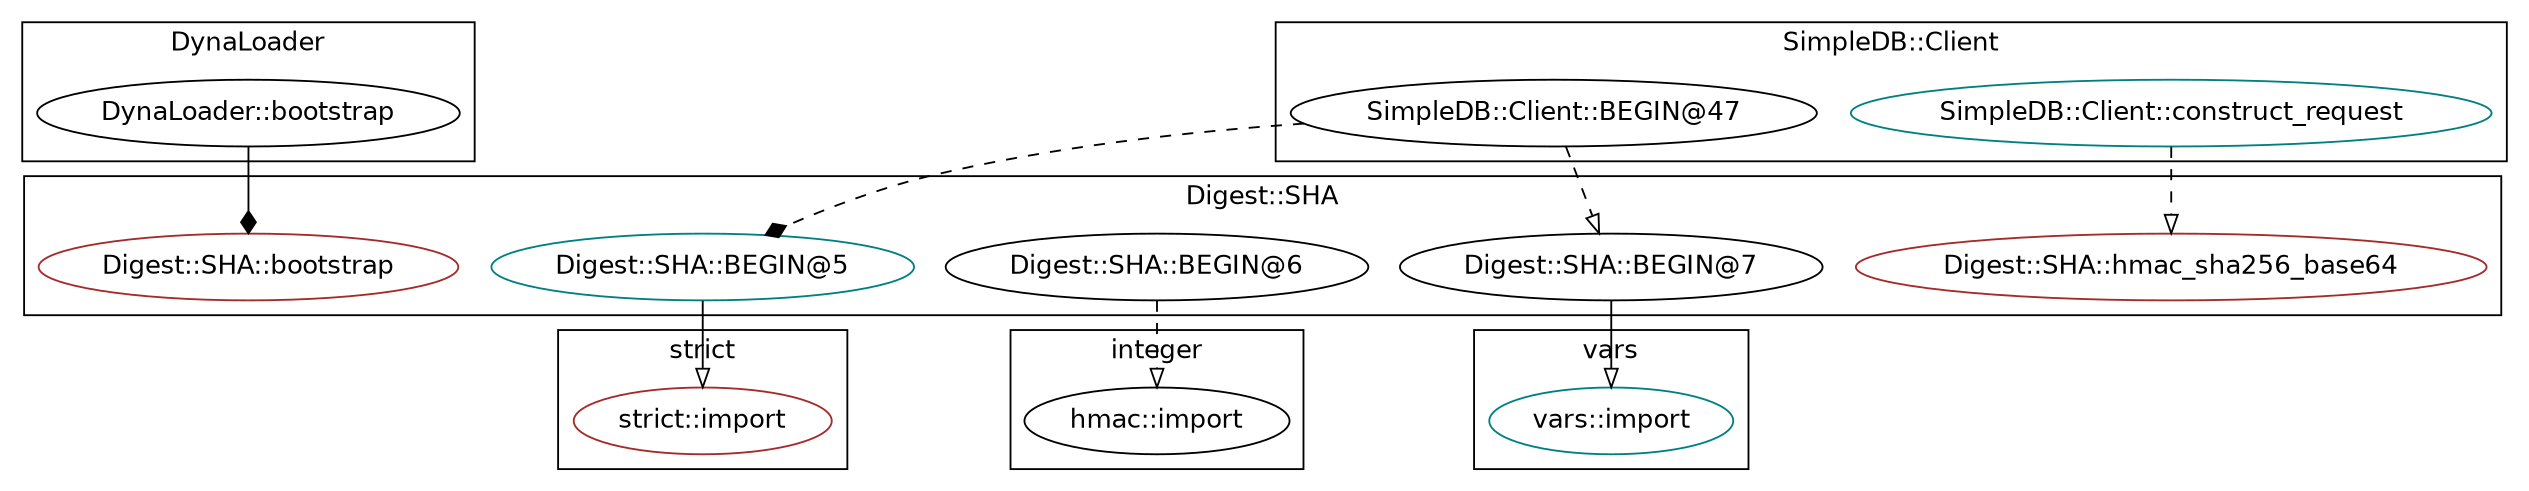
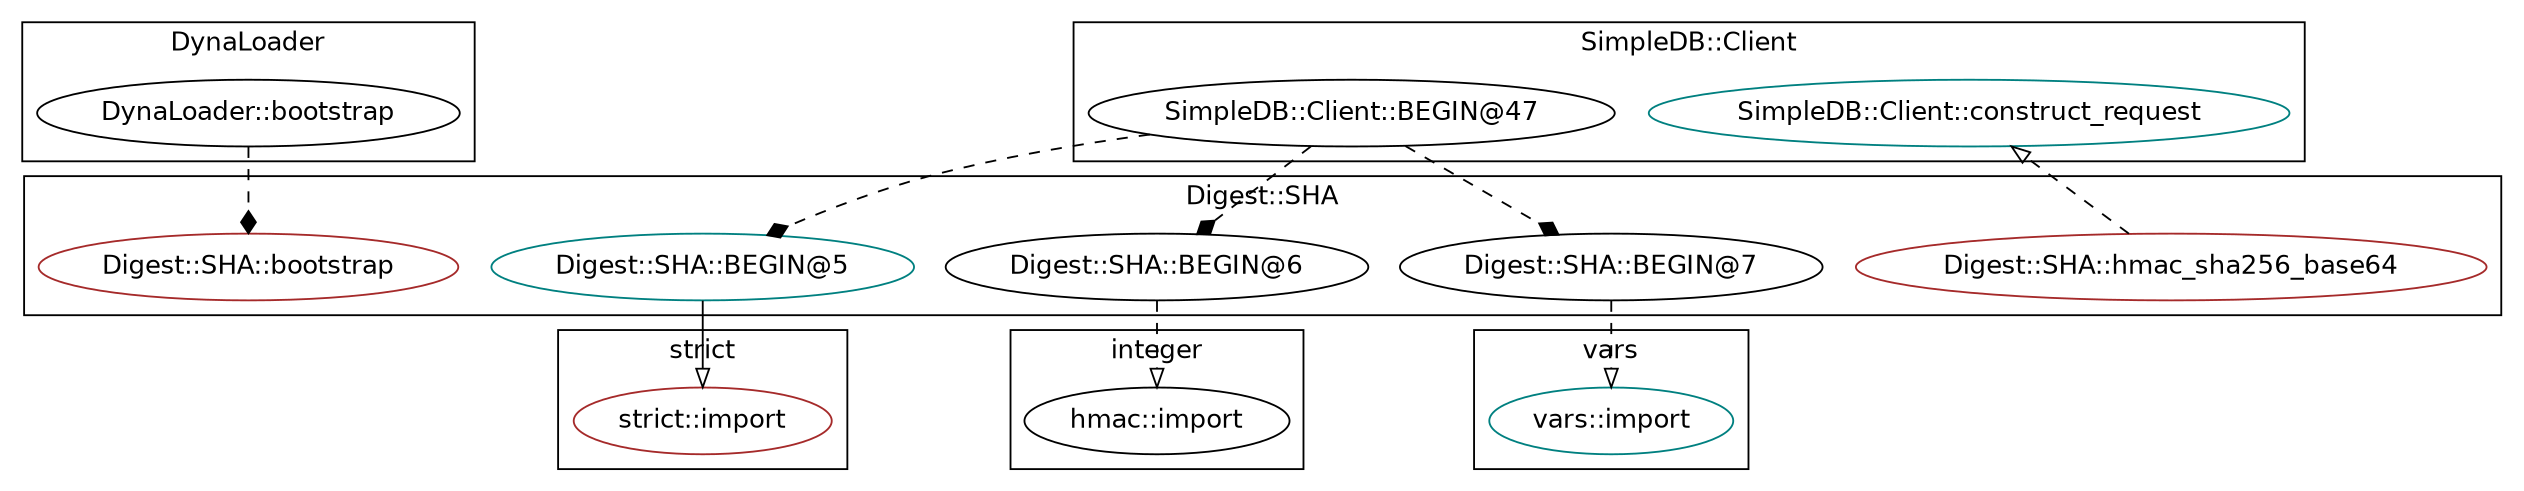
(248, 188) -> (248, 188)
(1582, 188) -> (1479, 188)
(2171, 188) -> (2078, 196)
none -> (1256, 189)
(1611, 341) -> (1611, 341)
